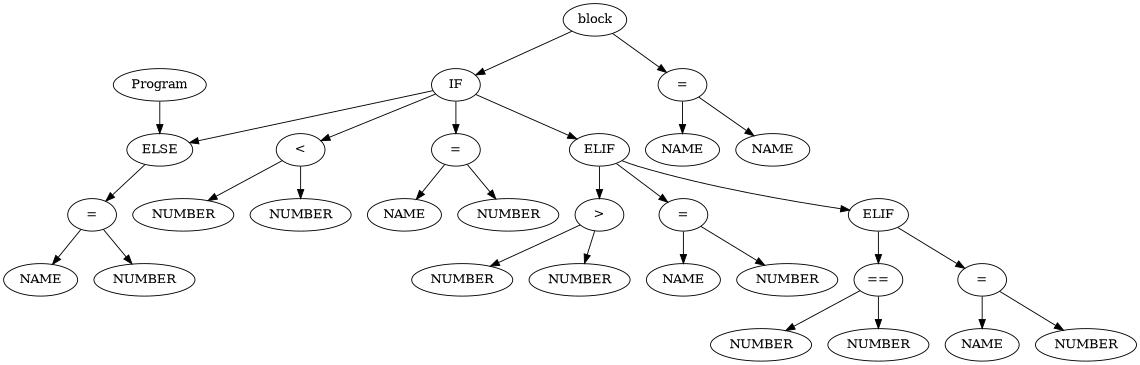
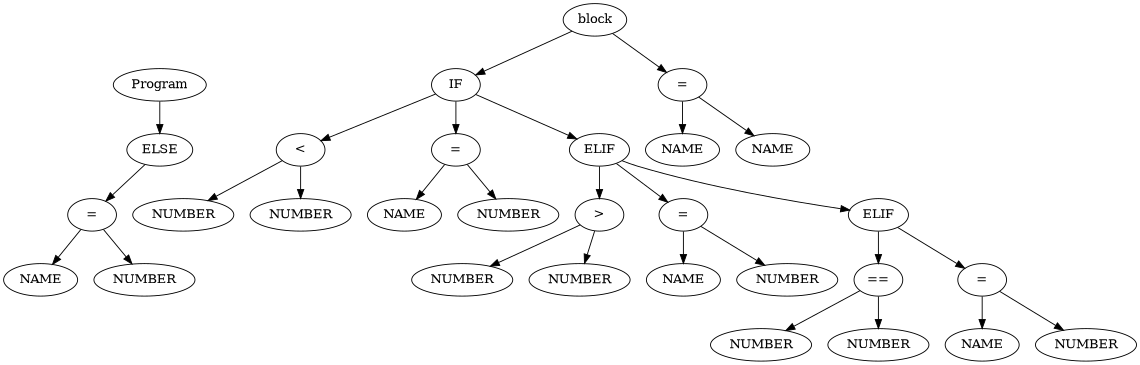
(316, 116) -> none
